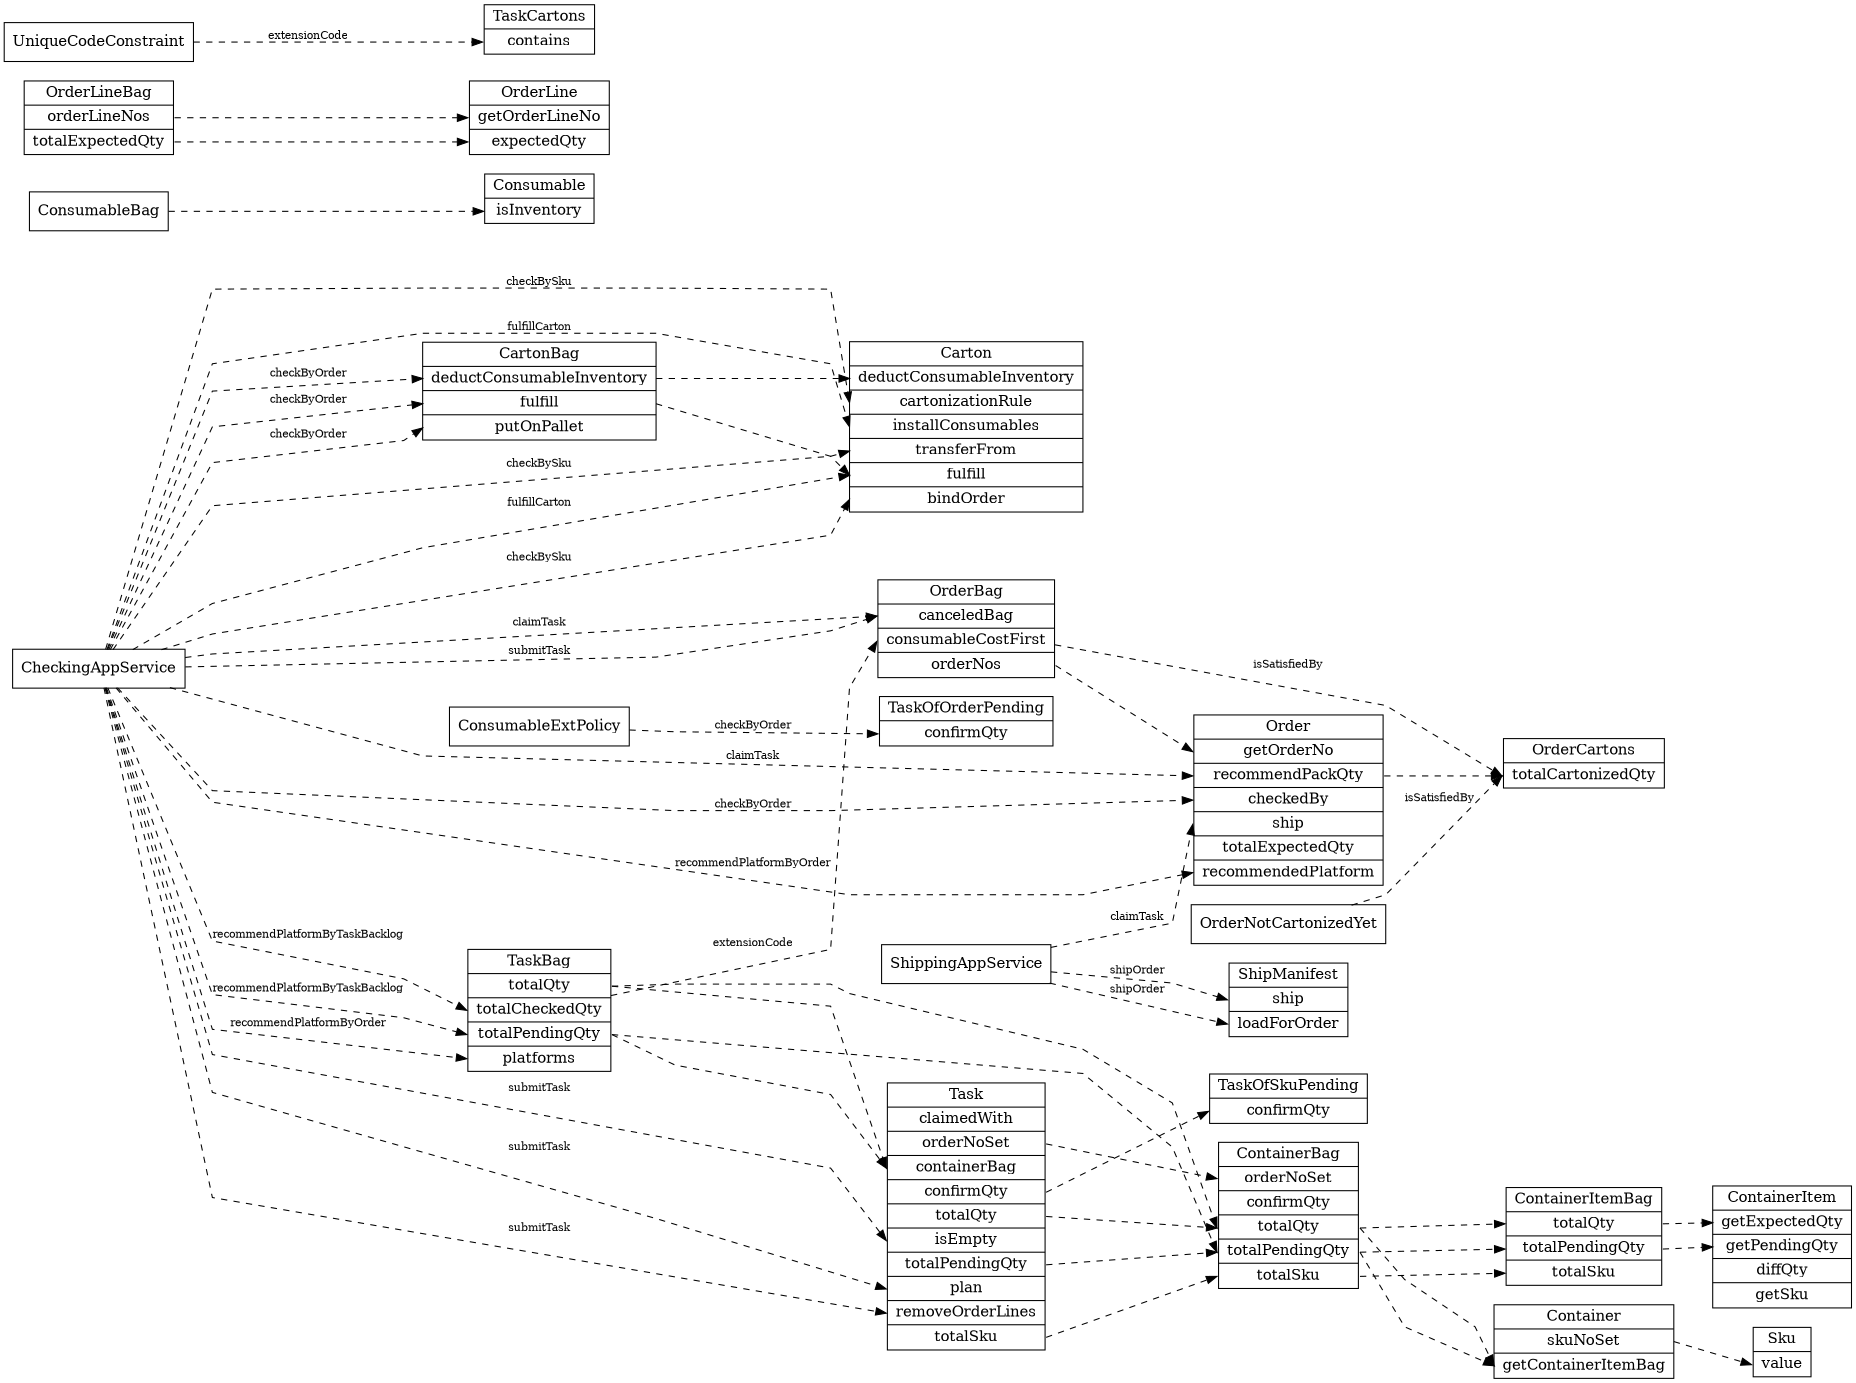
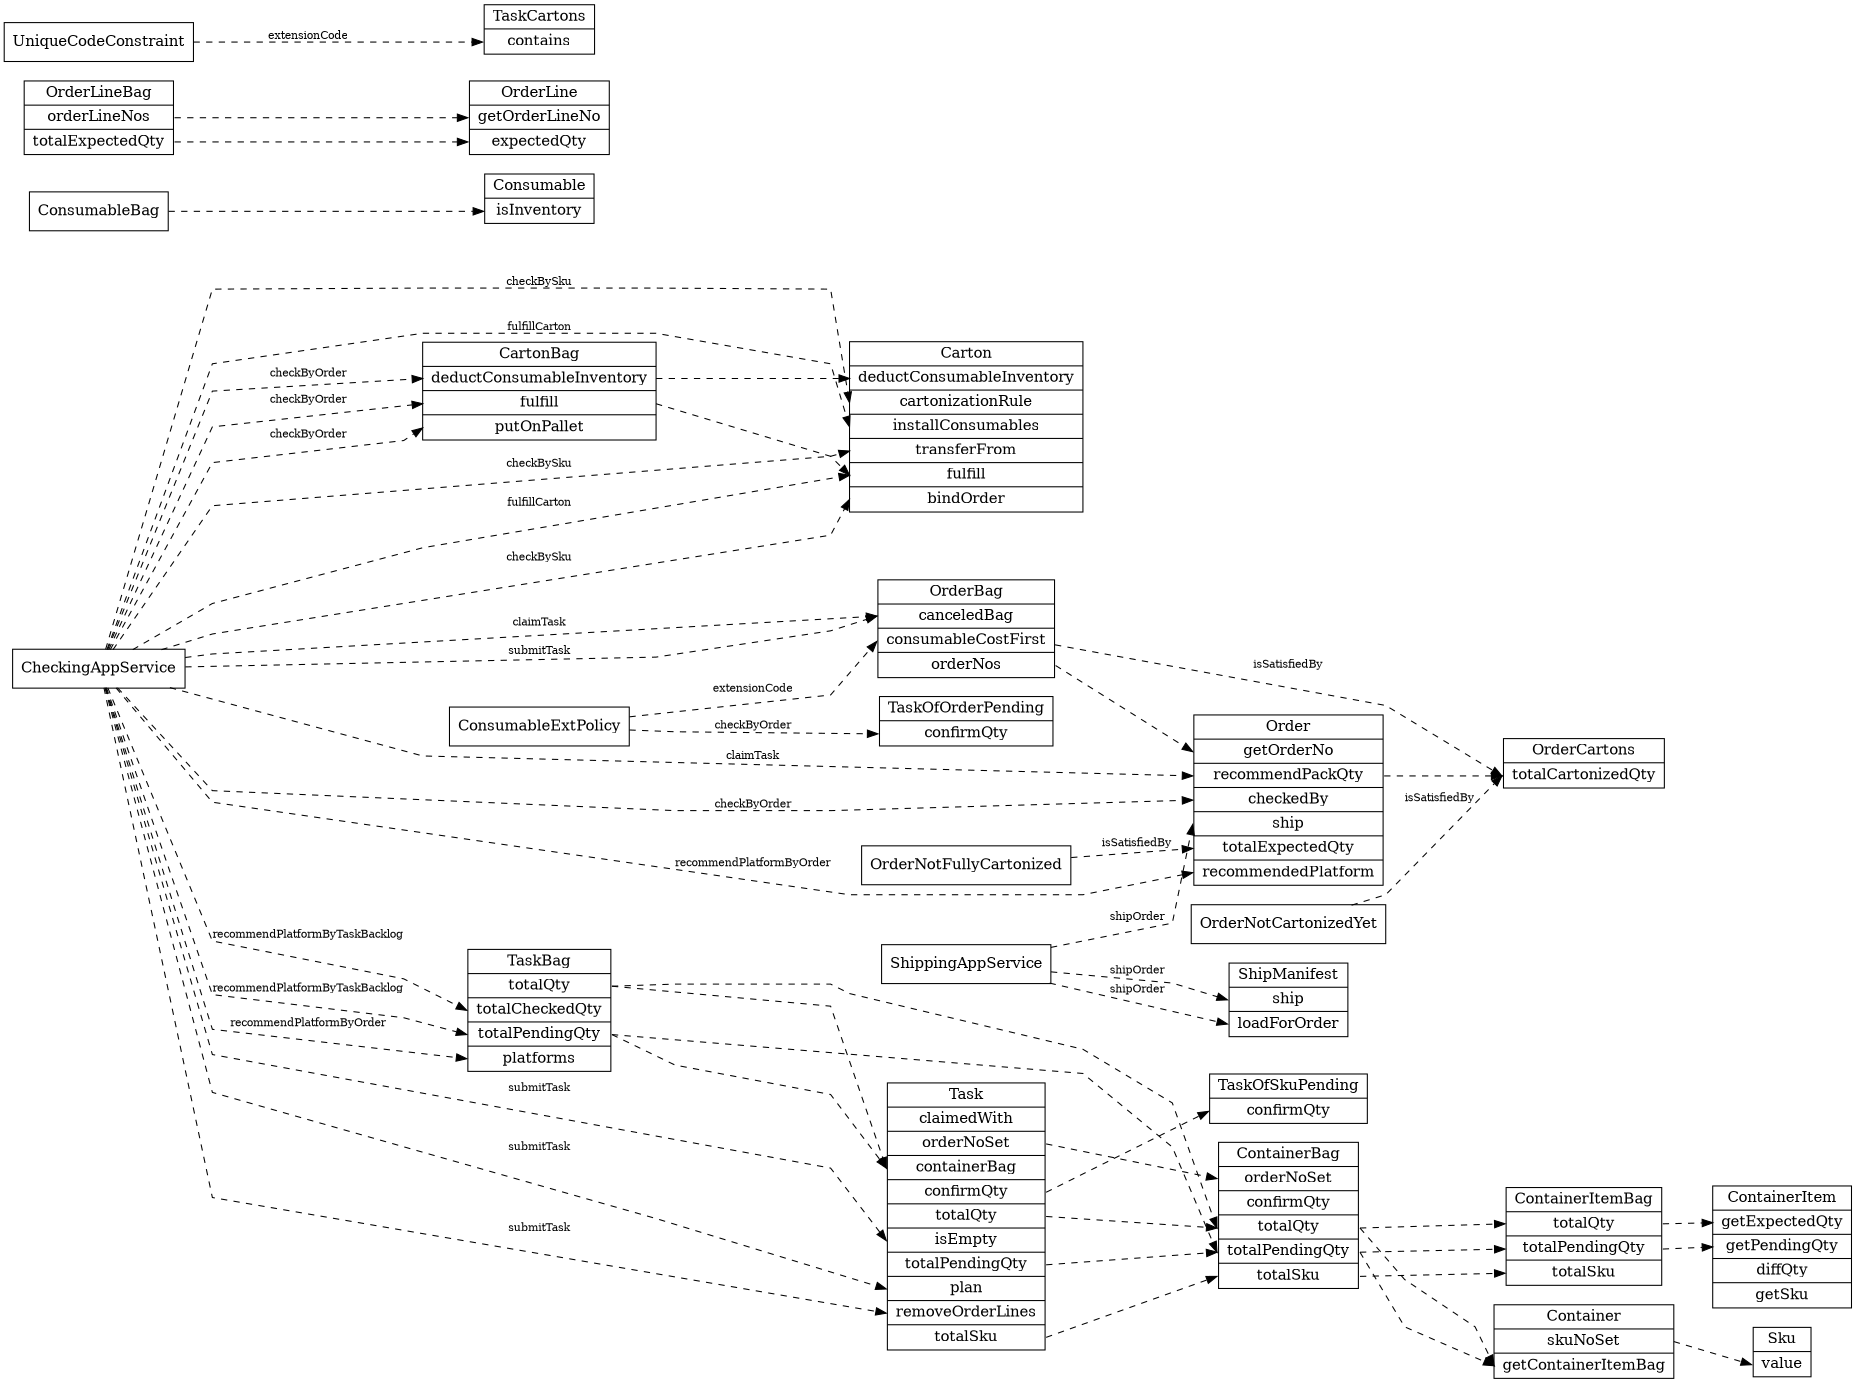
none -> (966, 865)
(834, 909) -> (760, 703)
(1137, 917) -> (1137, 917)
